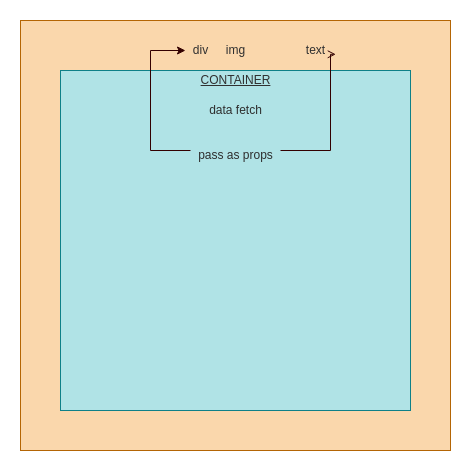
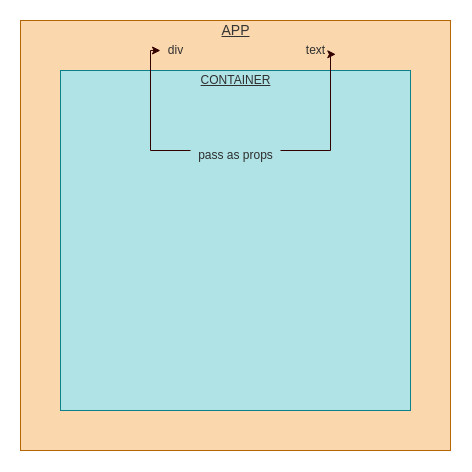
none -> (236, 31)
(201, 51) -> (176, 51)
(236, 51) -> none
(331, 55) -> (331, 56)
(236, 111) -> none
